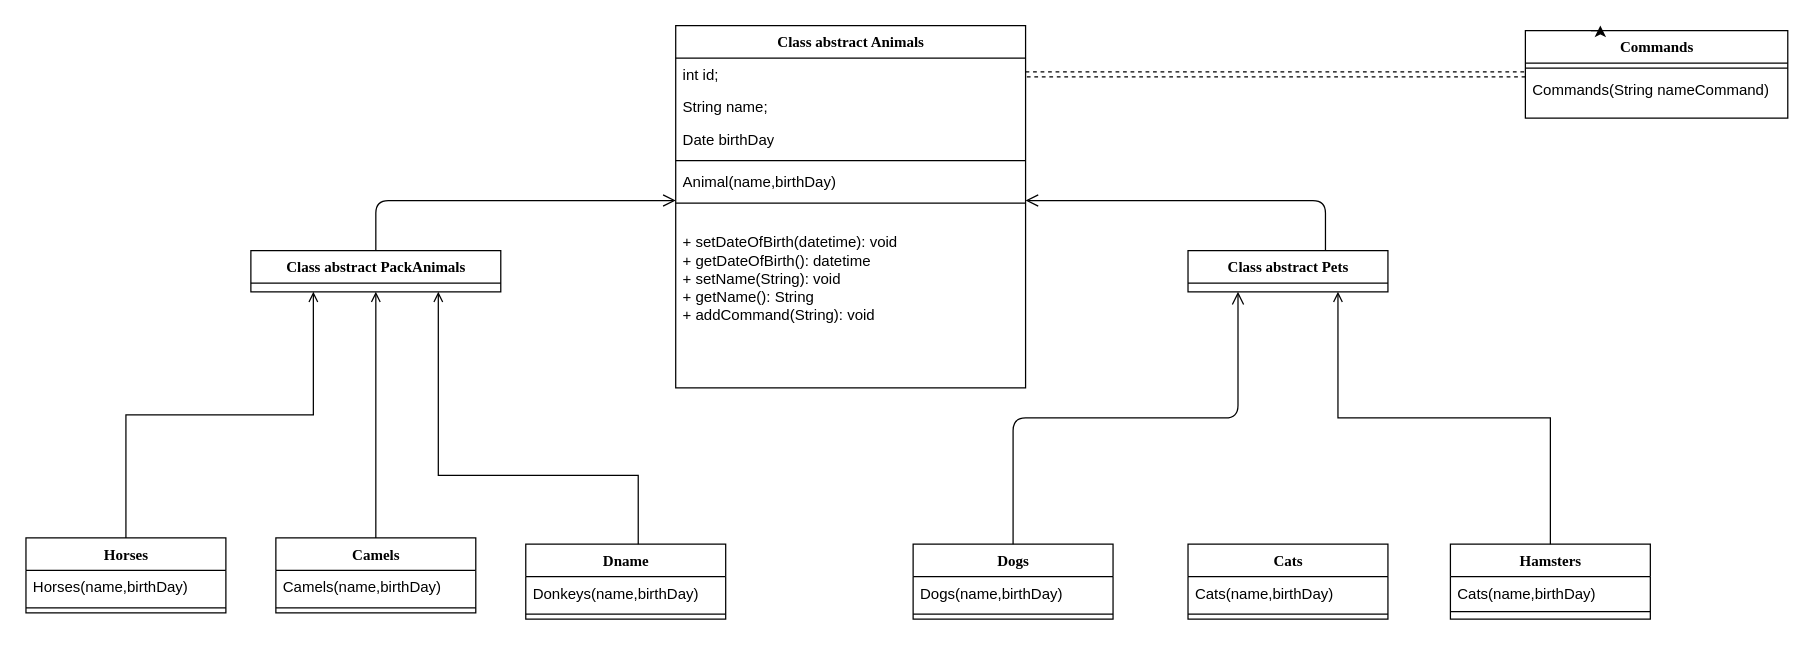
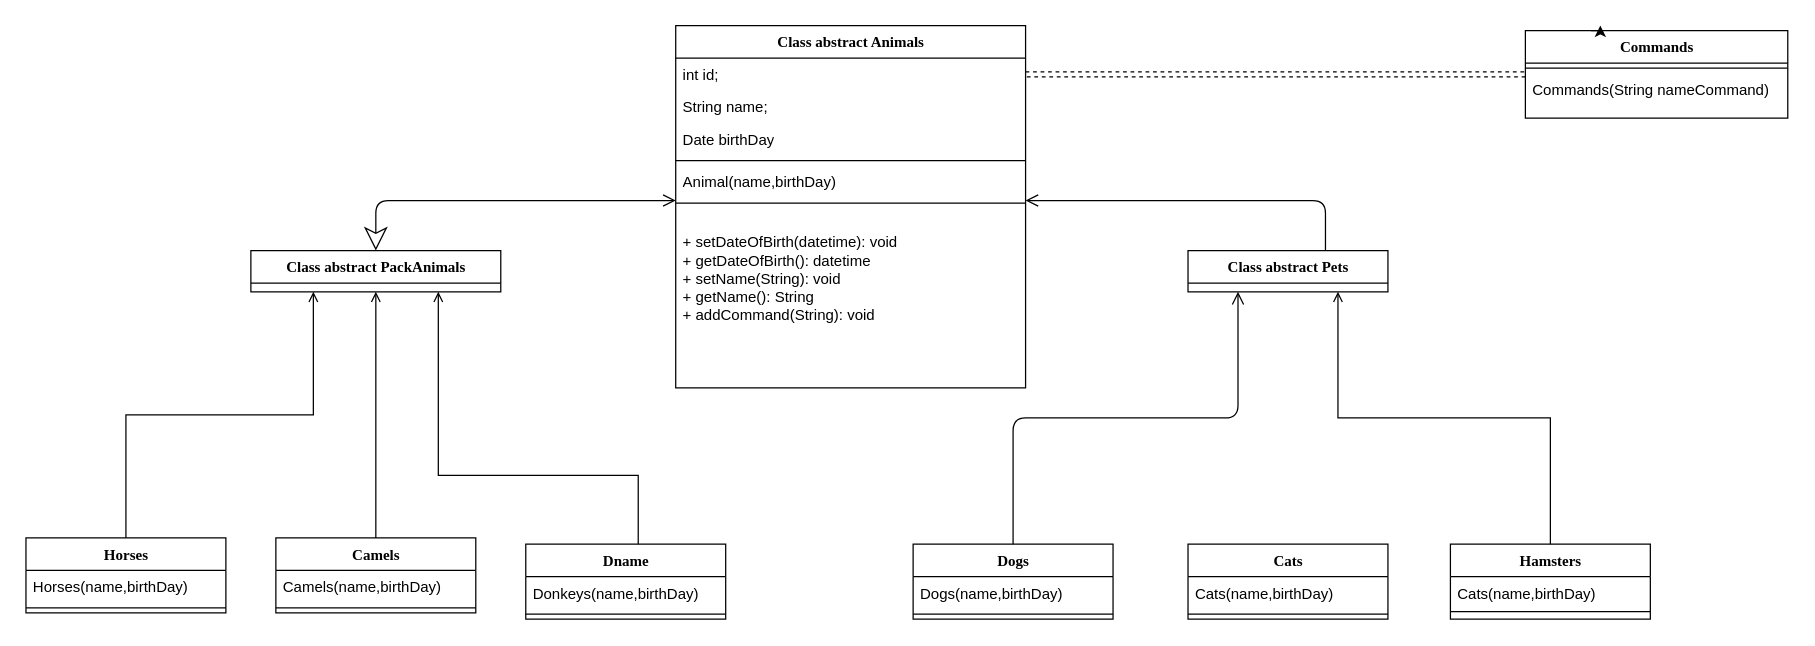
(376, 238) -> (376, 231)
